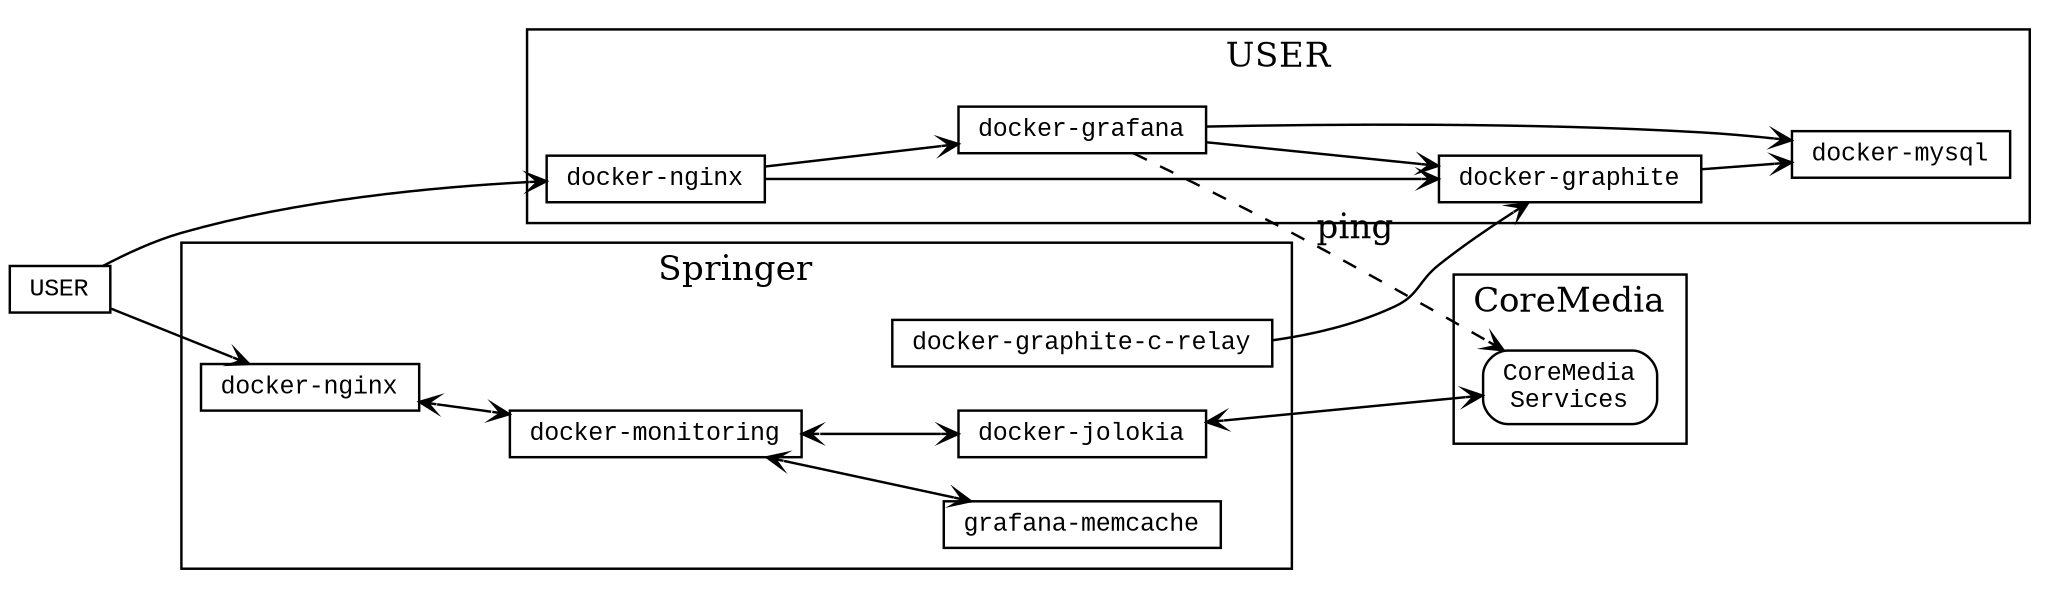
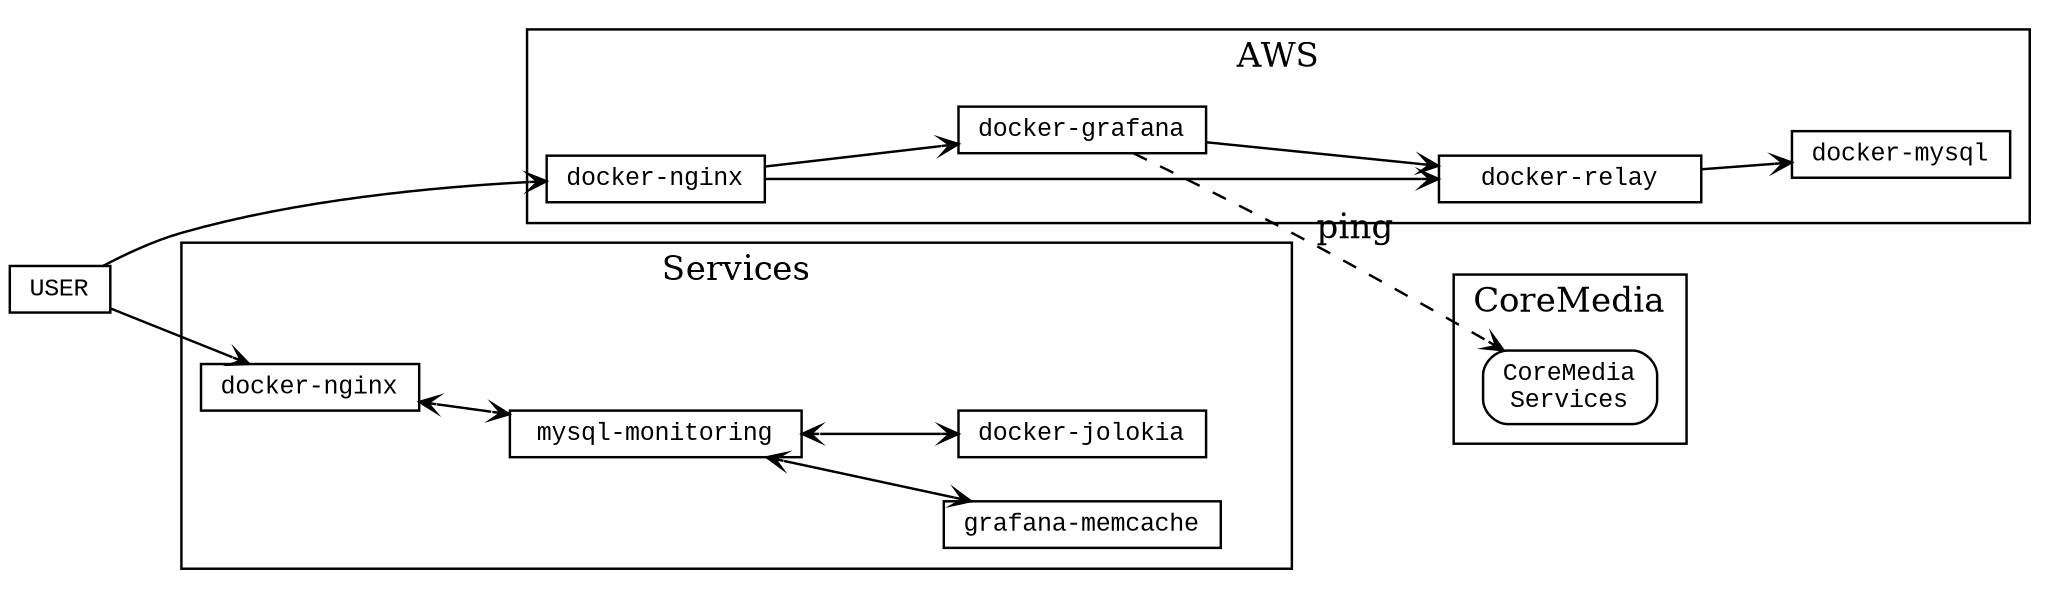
(1278, 58) -> (1278, 58)
(1490, 125) -> none
(1570, 179) -> (1570, 179)
(737, 271) -> (737, 271)
(1082, 343) -> none
(1345, 409) -> none
(656, 434) -> (656, 434)
